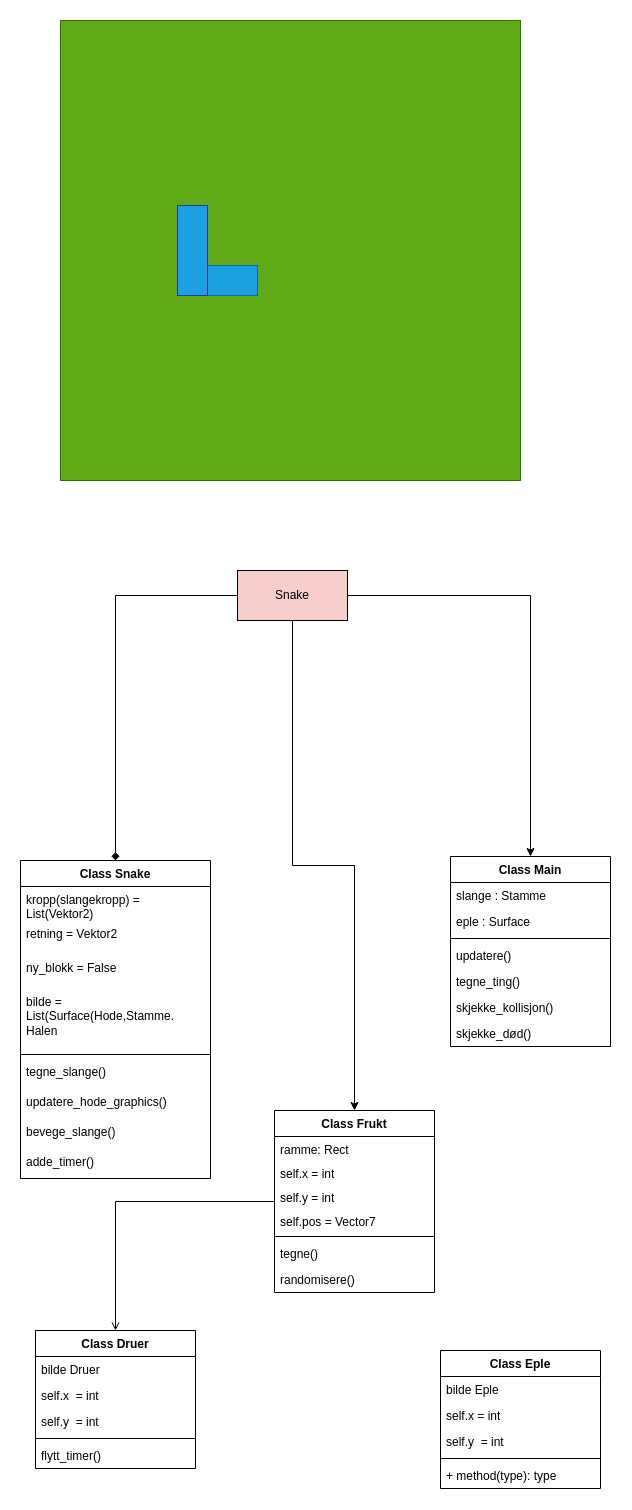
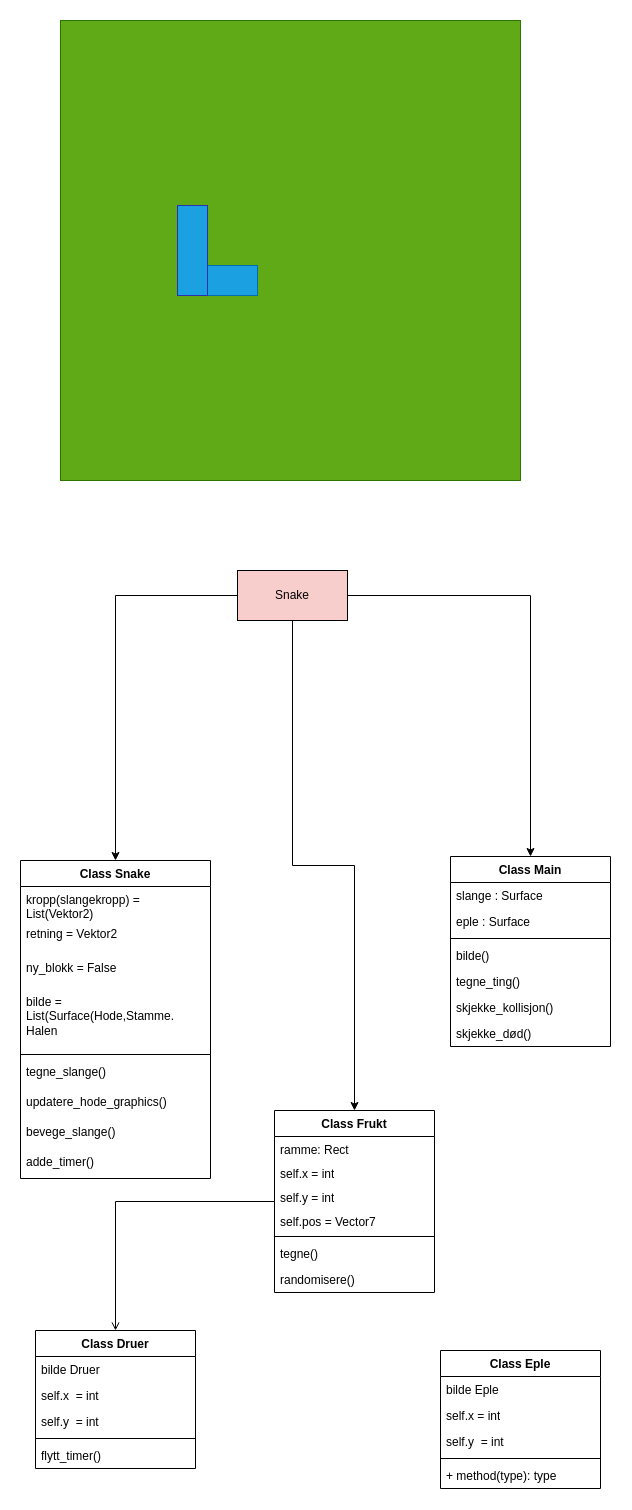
(116, 851) -> (116, 852)
(501, 897) -> (504, 897)
(490, 957) -> (477, 957)
